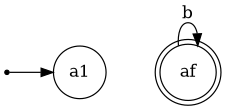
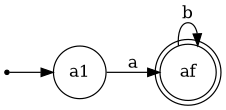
none -> (127, 72)
